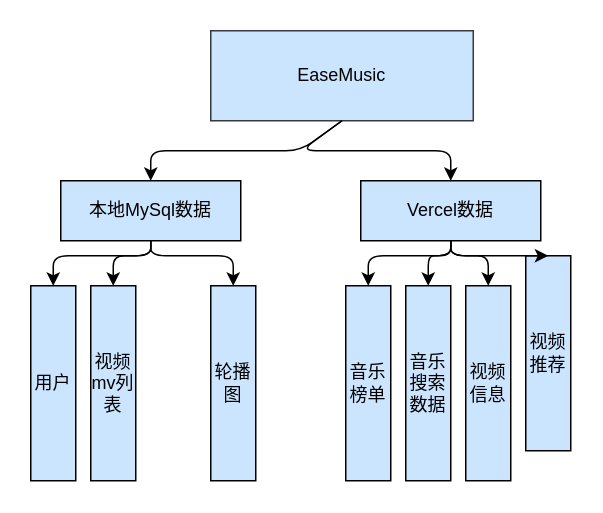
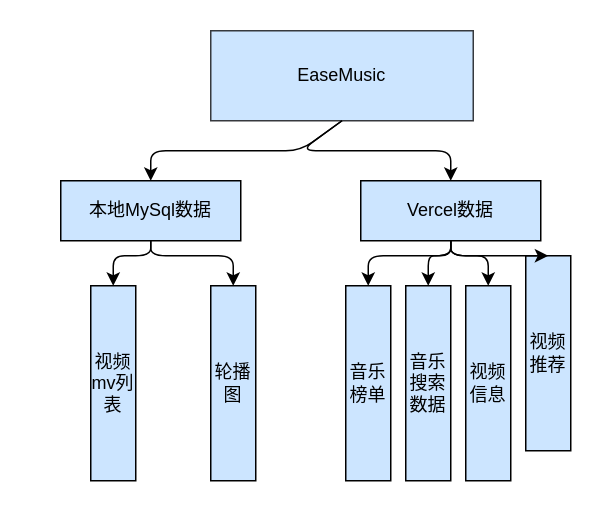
(79, 256) -> none
(53, 383) -> none
